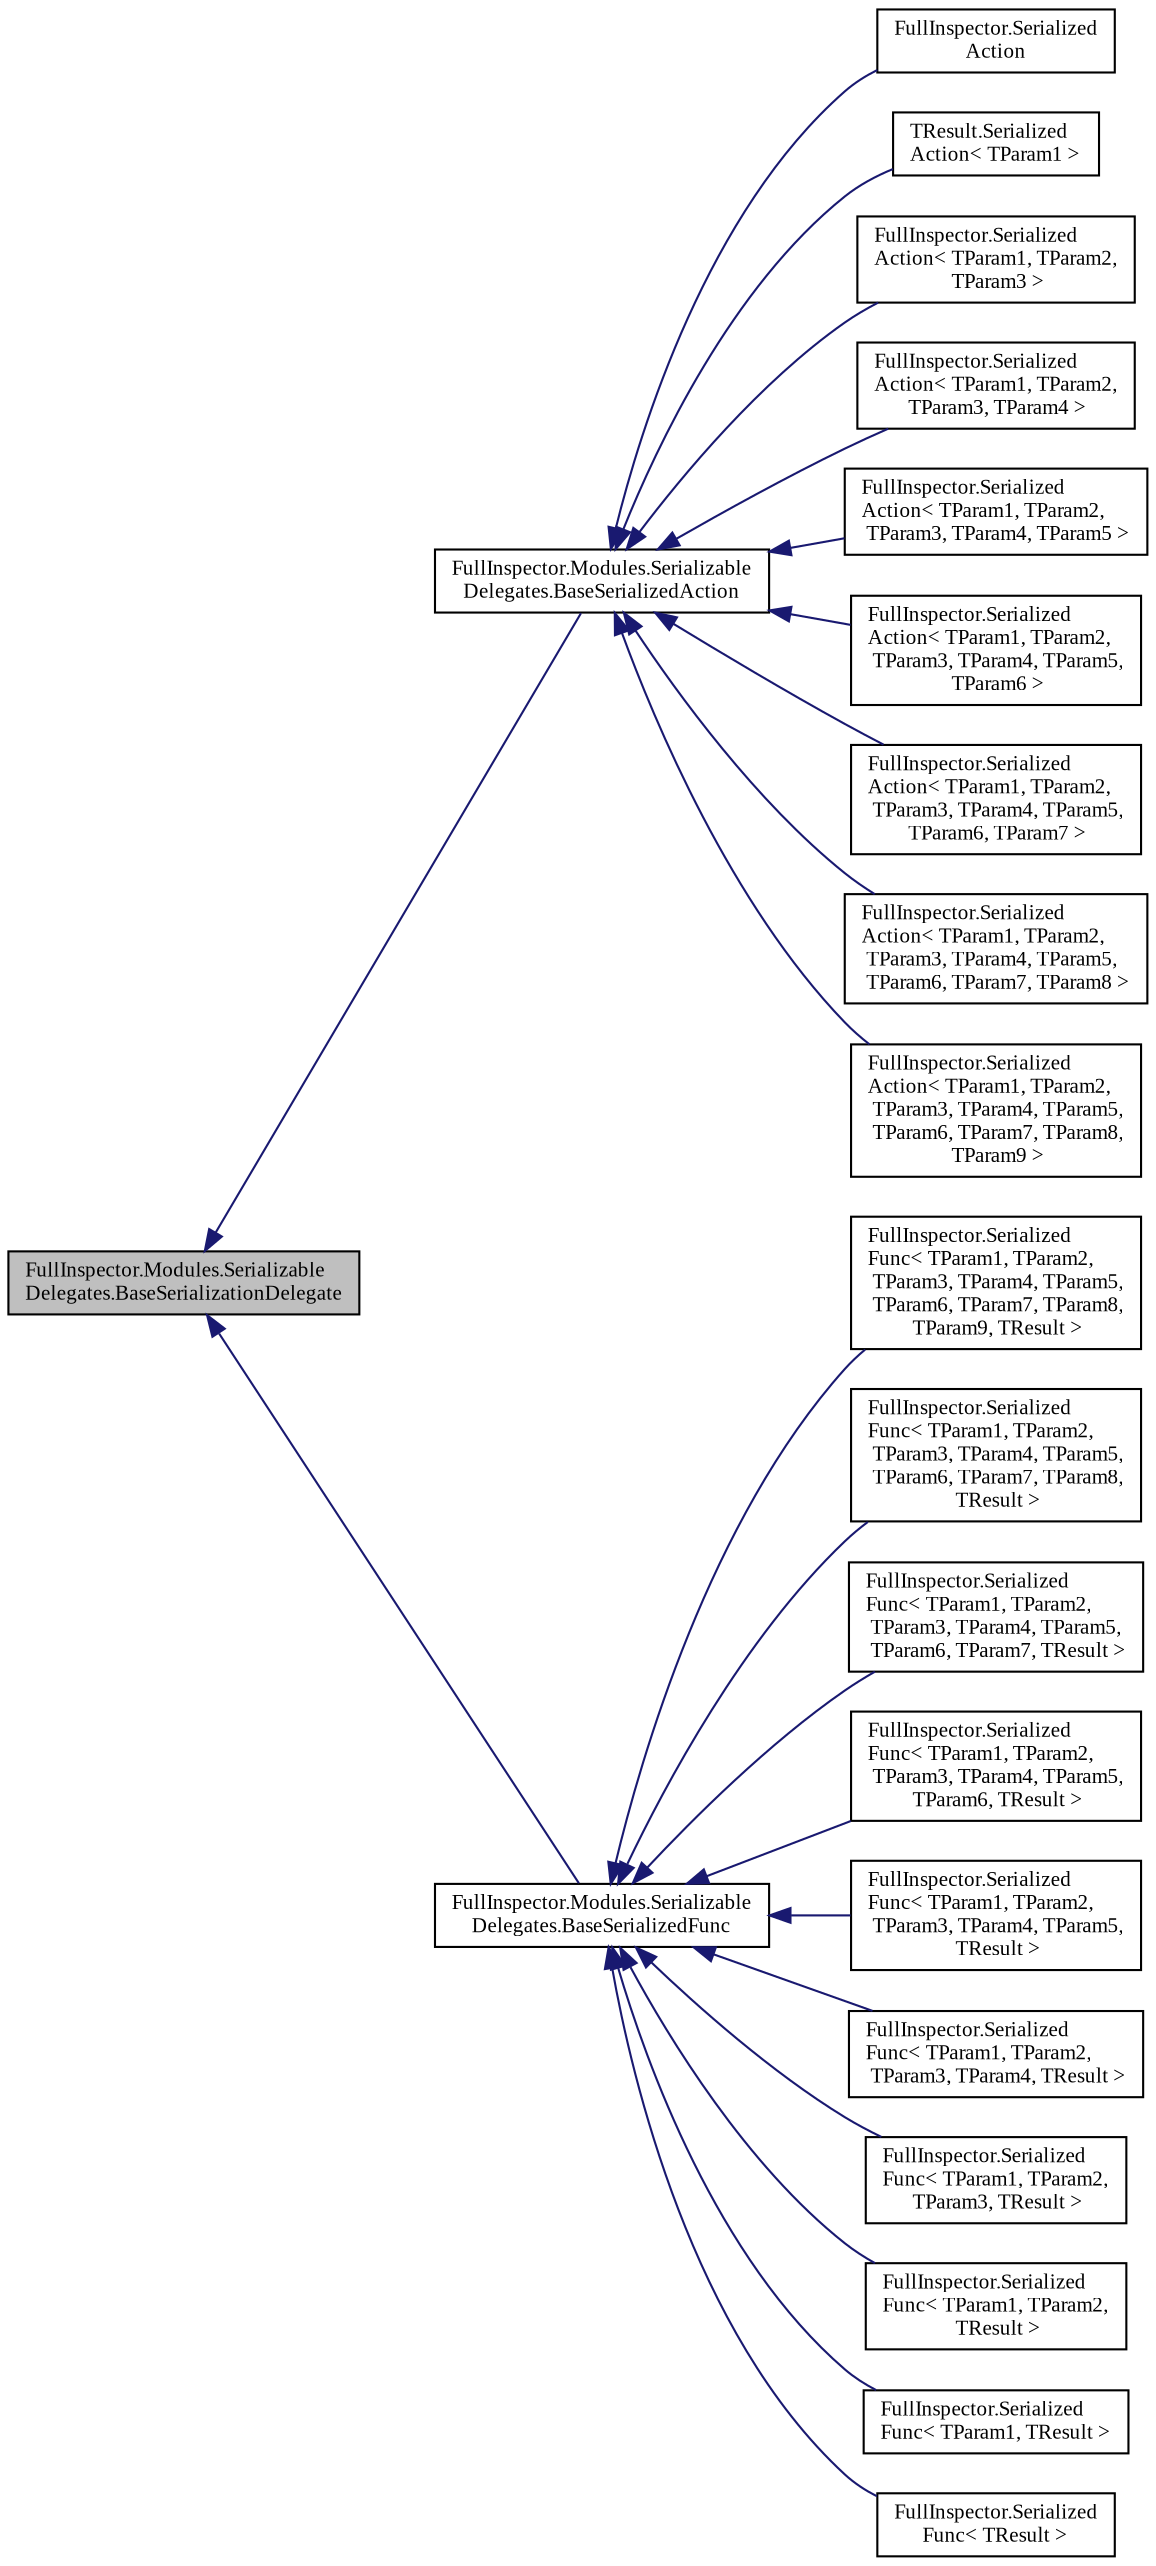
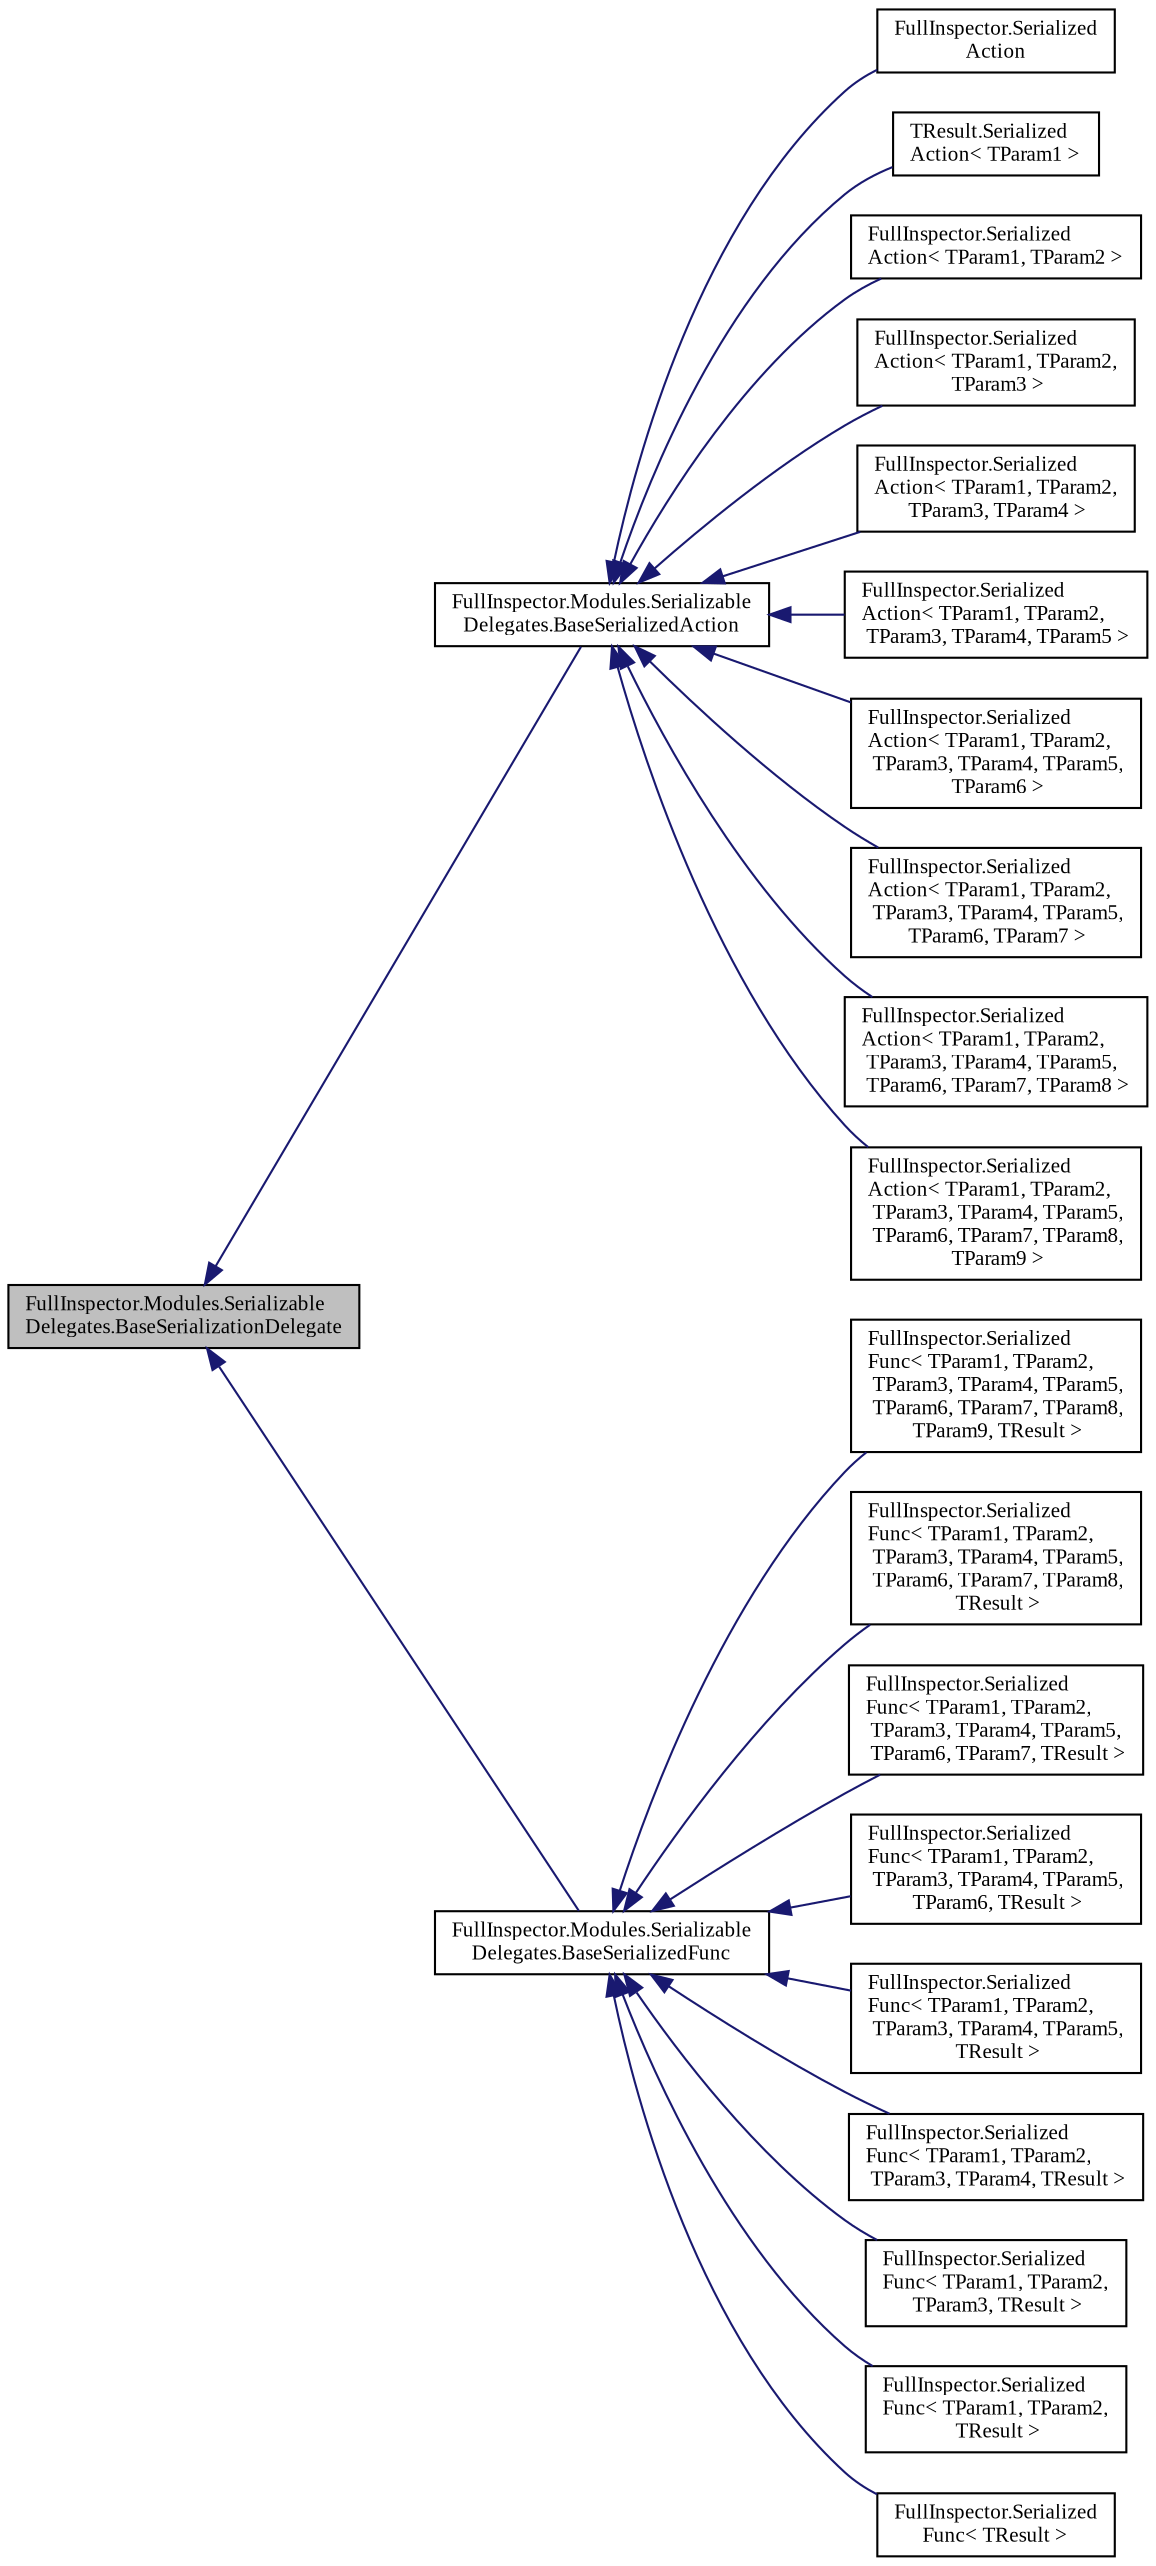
none -> (996, 247)
(996, 2422) -> none
